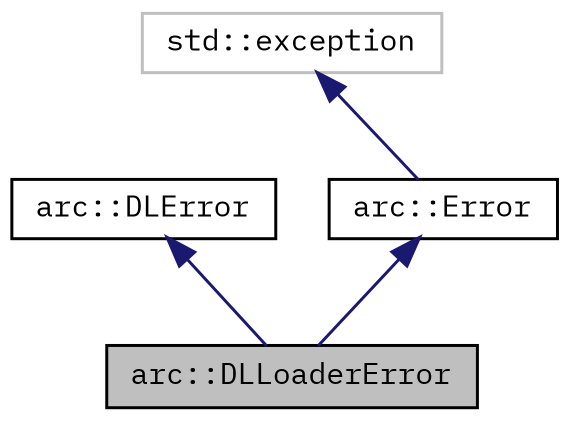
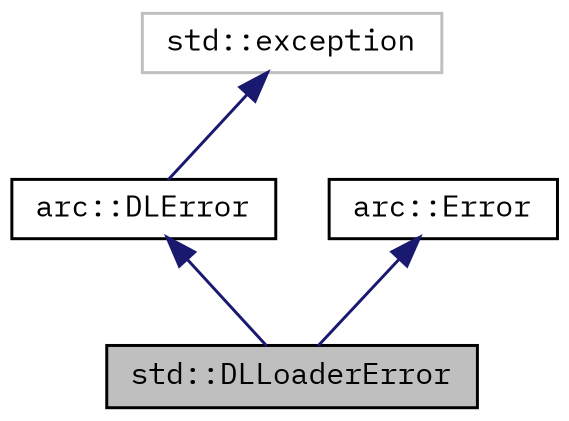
(378, 137) -> (208, 137)
(292, 377) -> (292, 377)
